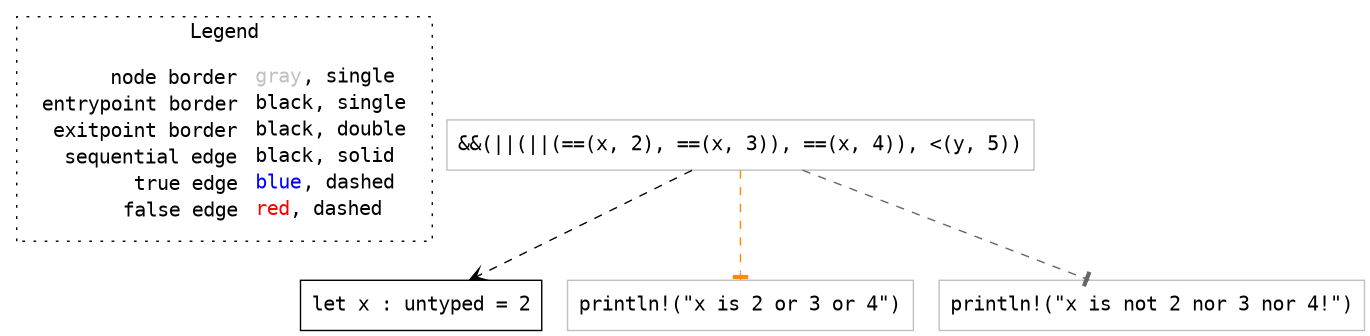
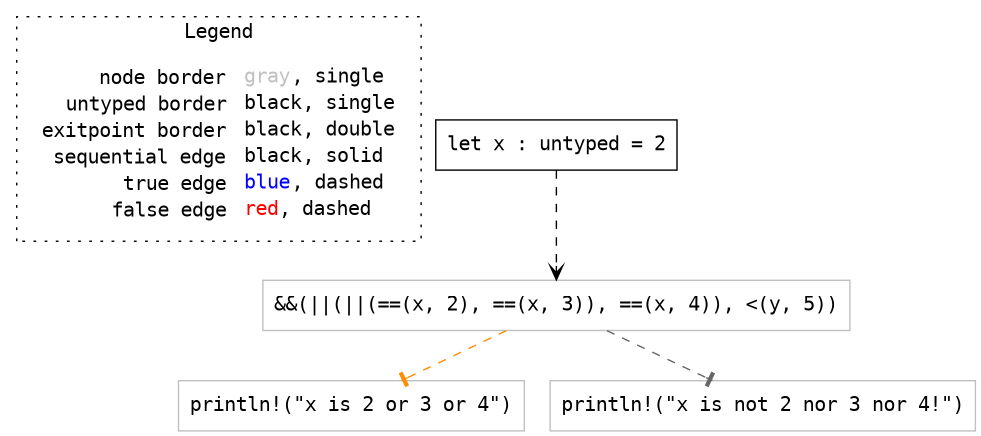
(146, 105) -> (152, 105)
(587, 222) -> (556, 218)
